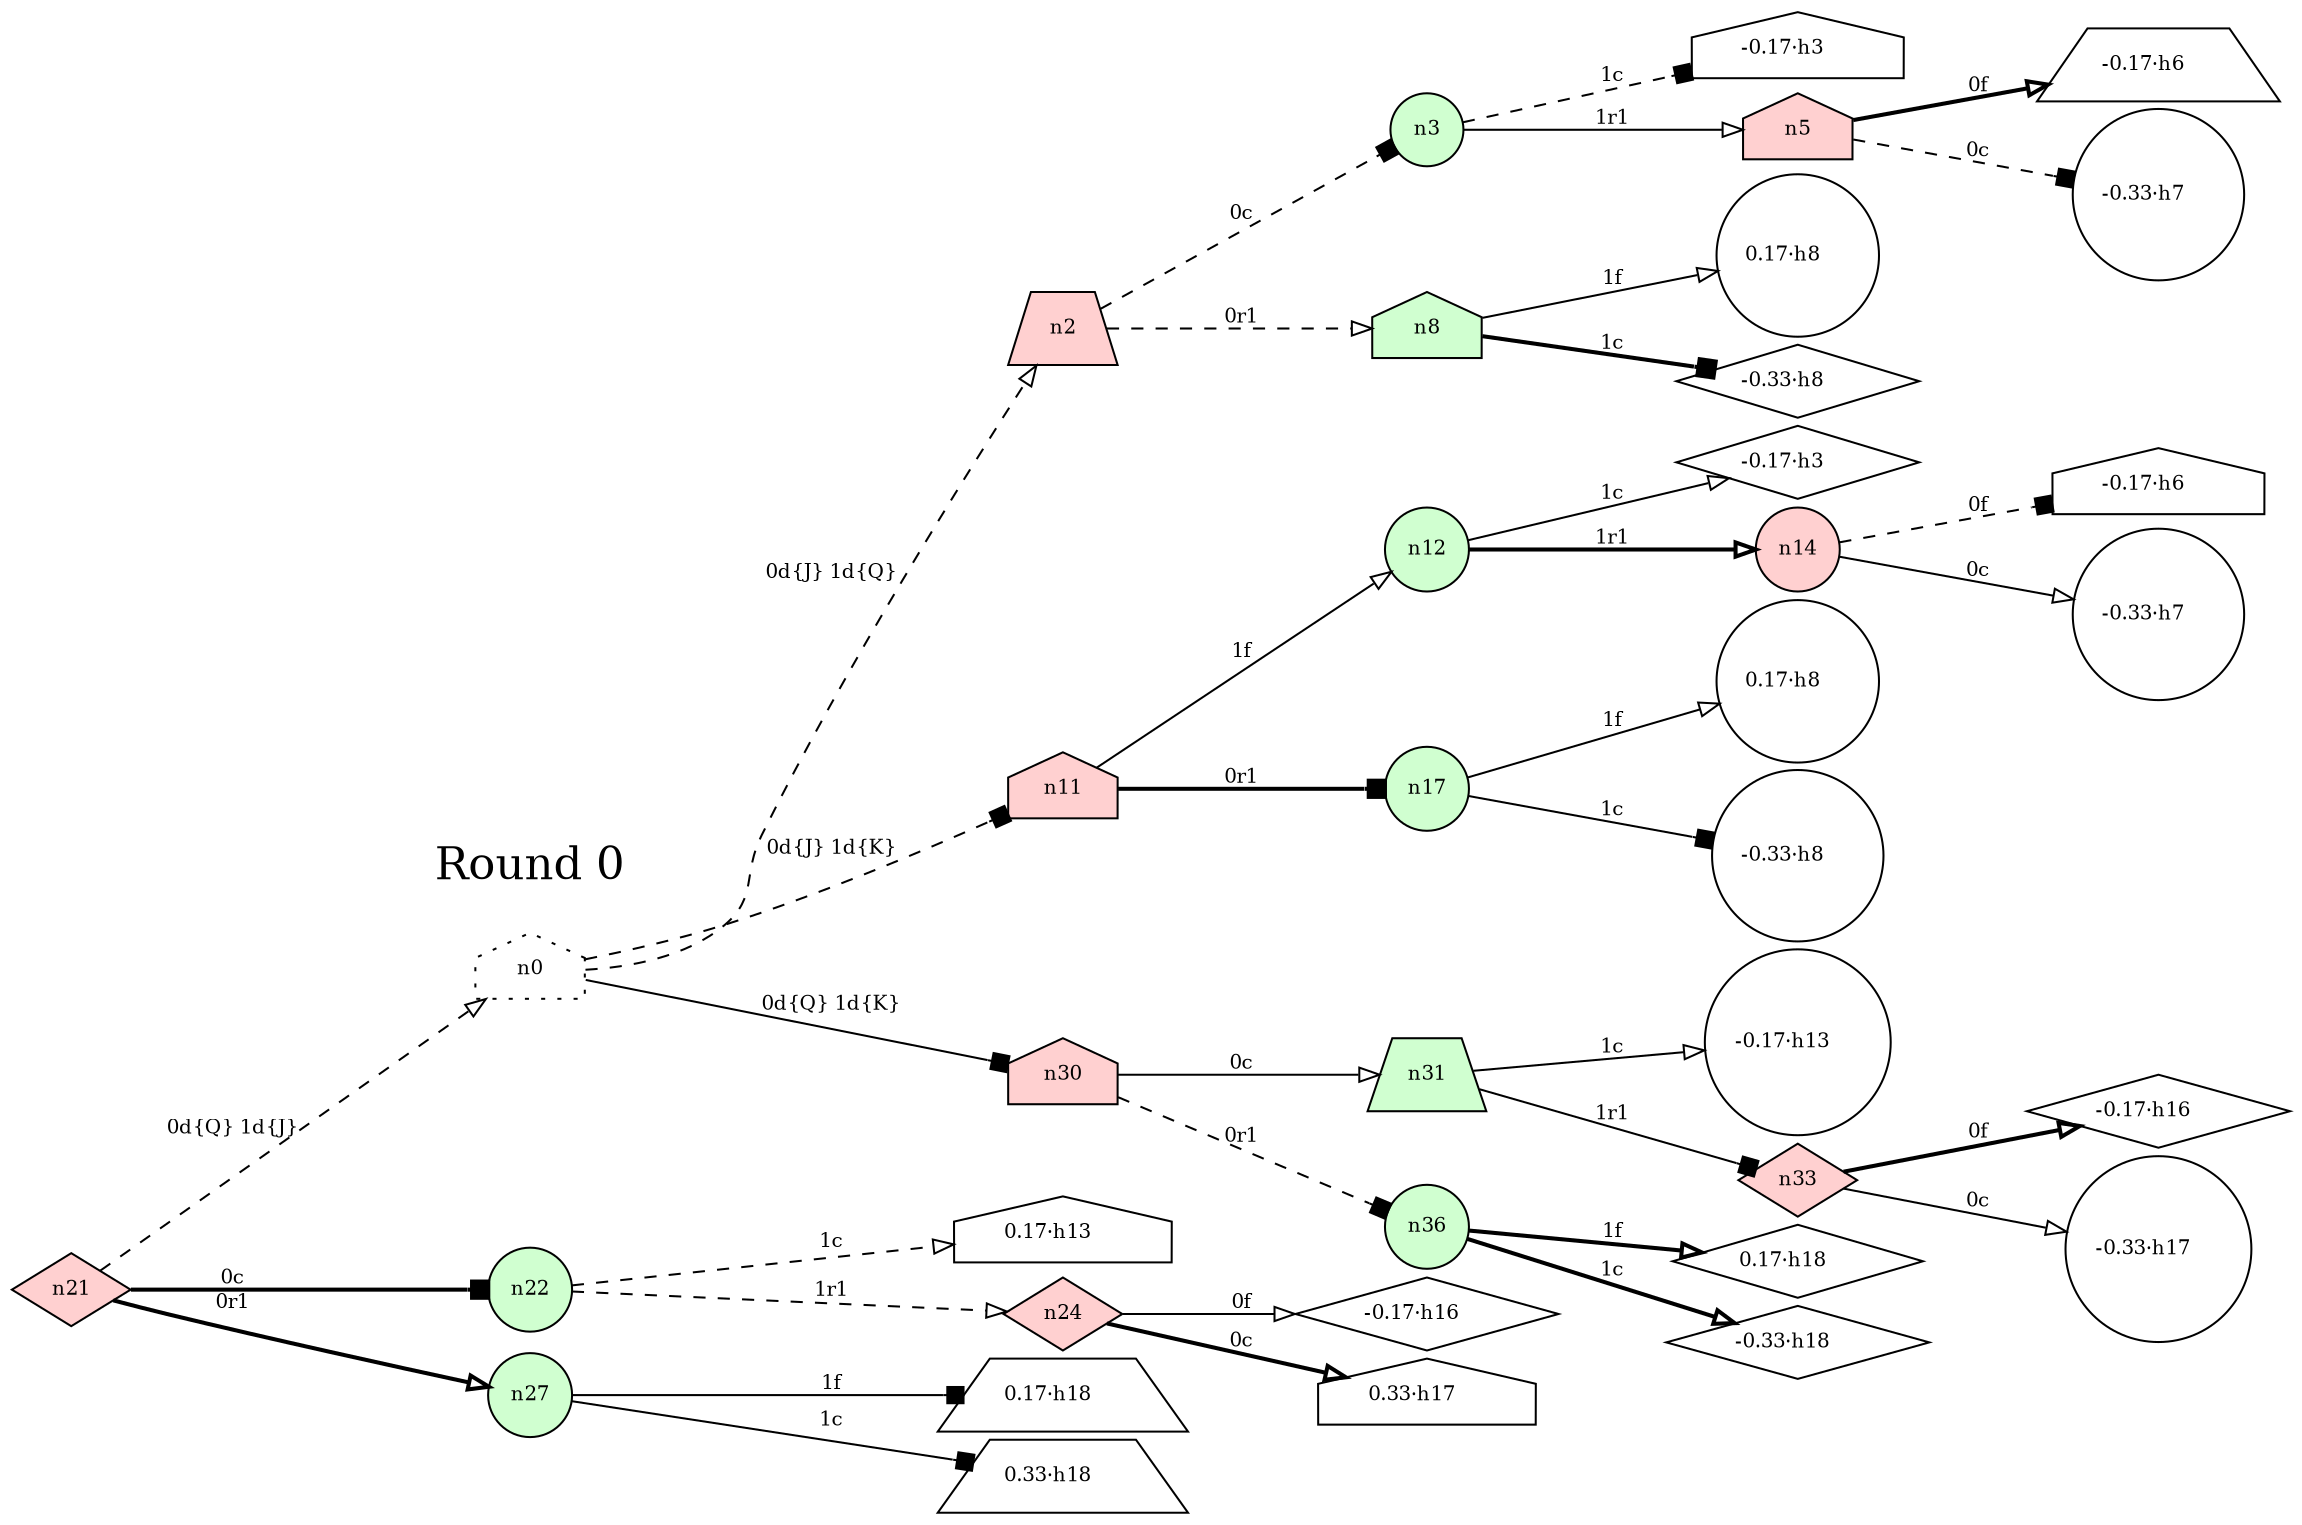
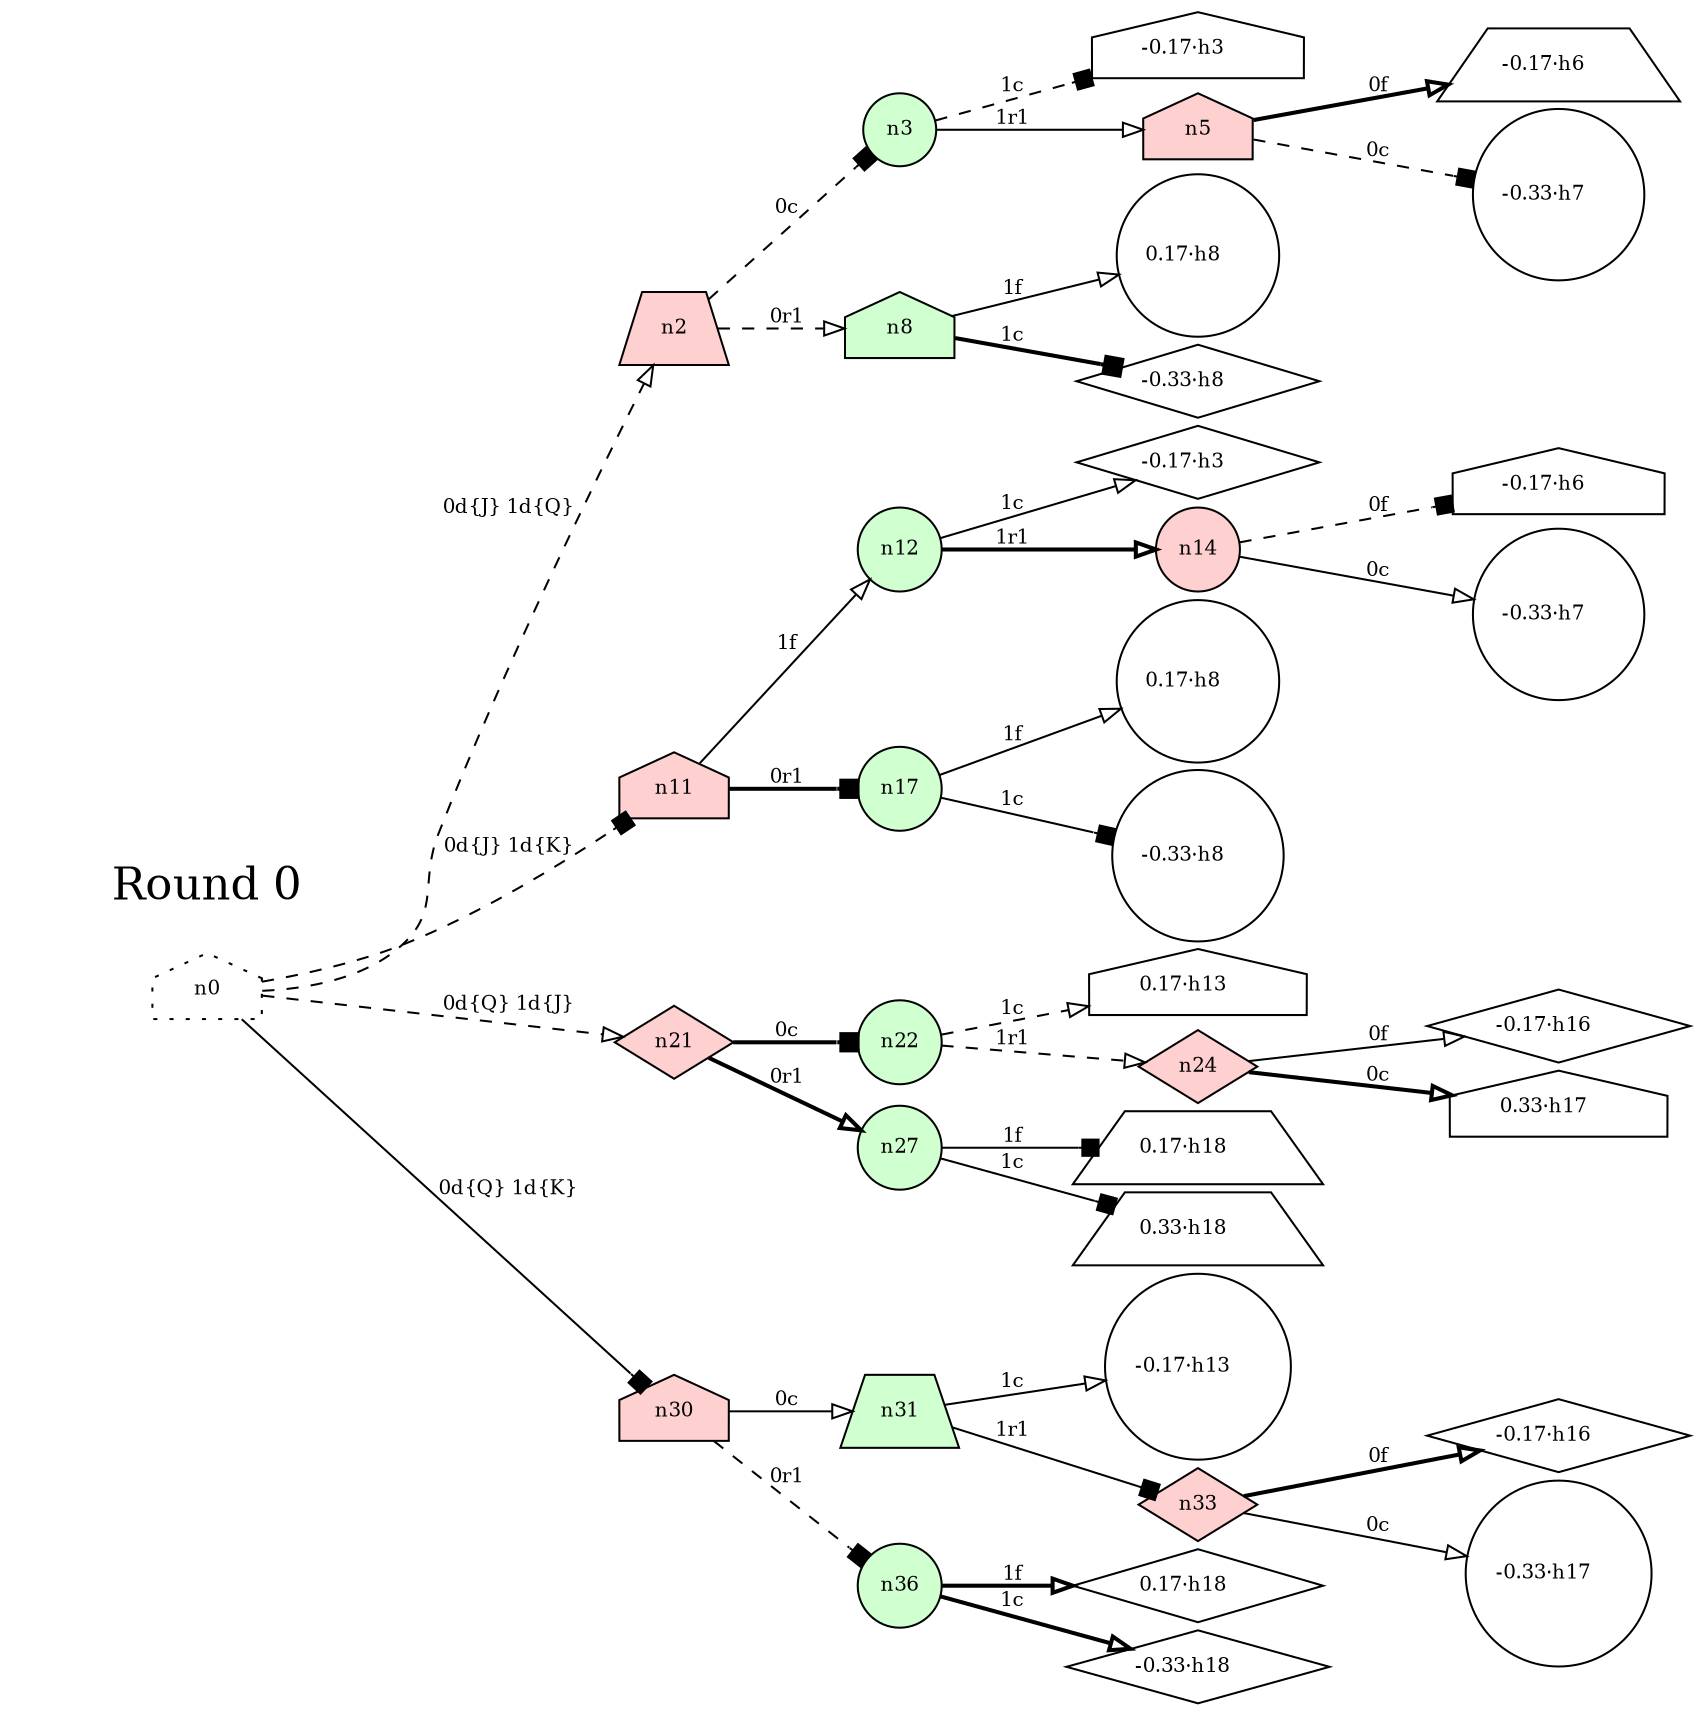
(285, 1141) -> (432, 1015)
